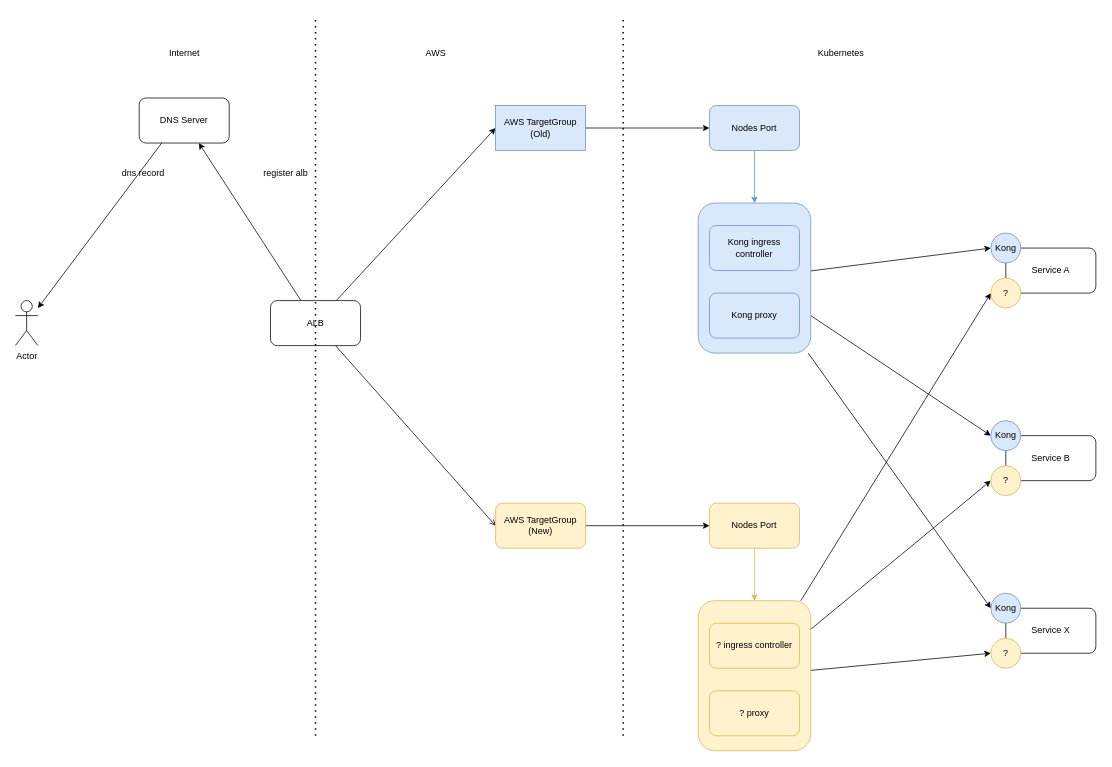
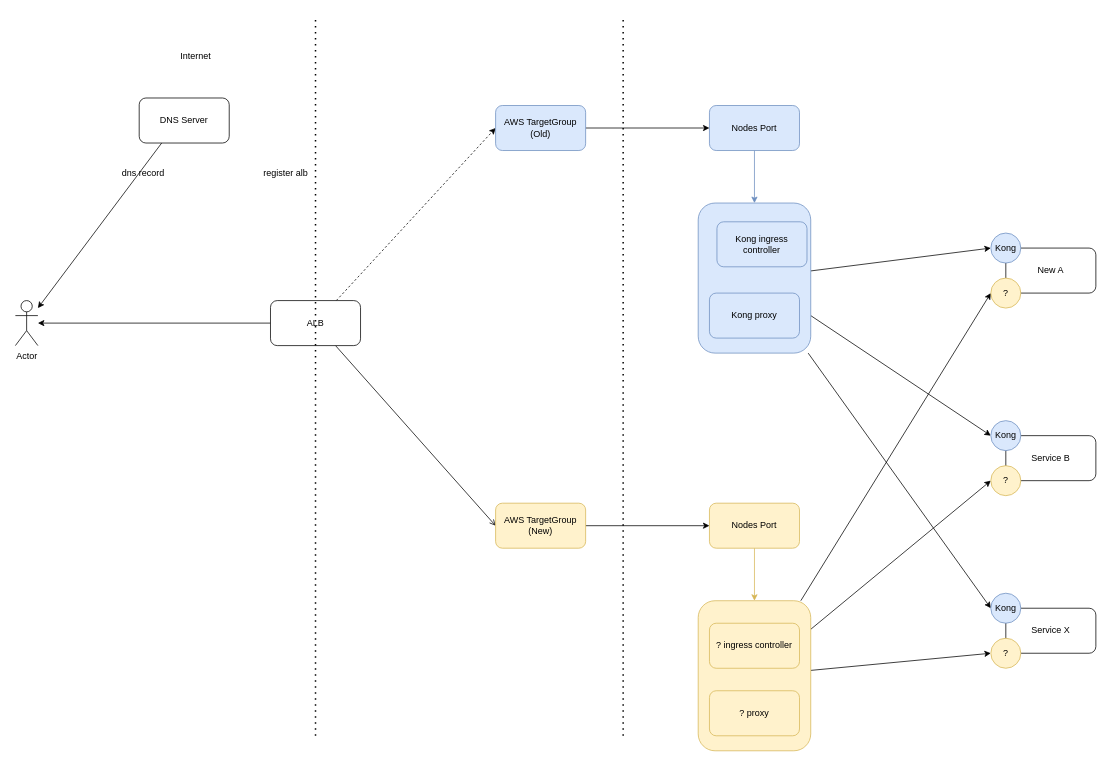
(184, 53) -> (195, 57)
(435, 53) -> none
(840, 53) -> none
(540, 128) -> (540, 128)
(414, 216) -> (414, 216)
(251, 224) -> (44, 323)
(754, 248) -> (762, 244)
(1050, 270) -> (1050, 270)
